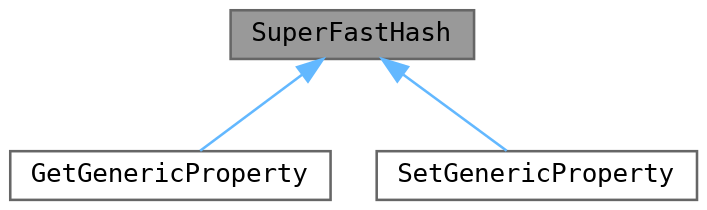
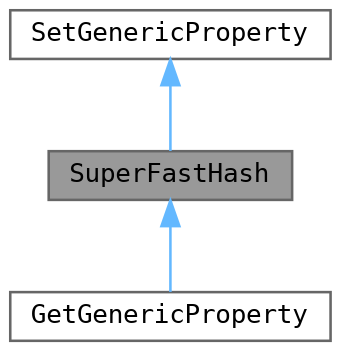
(455, 113) -> (170, 118)
